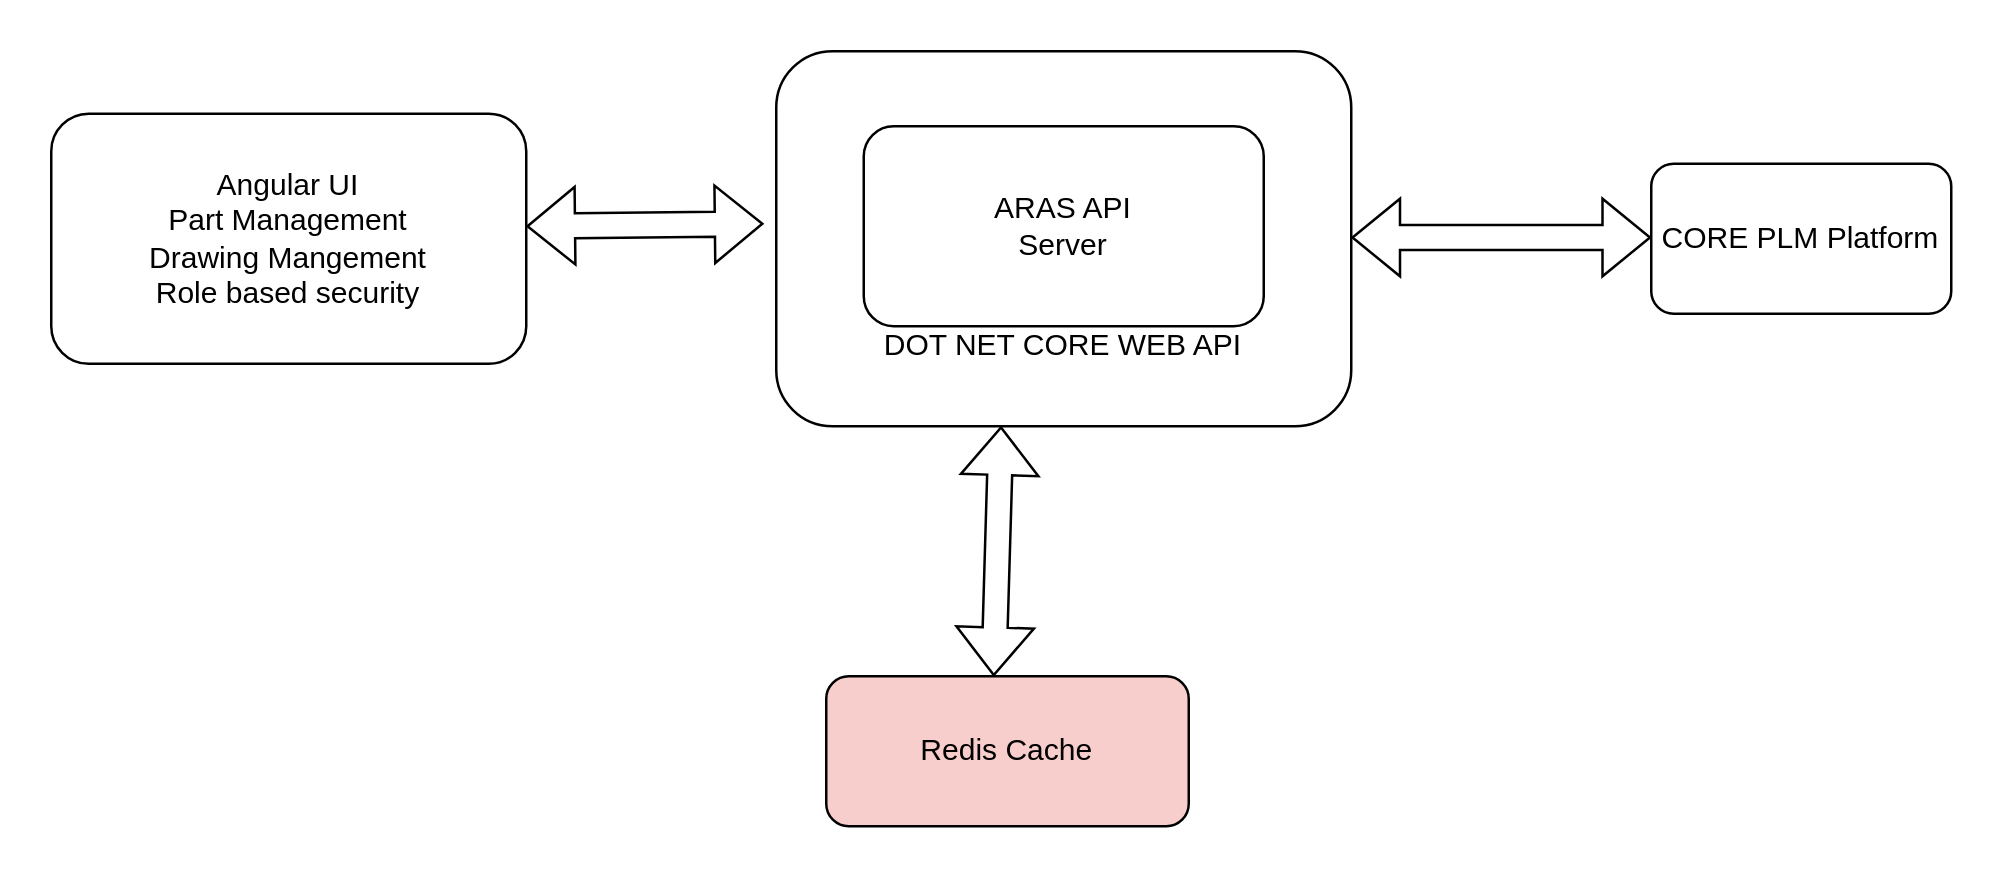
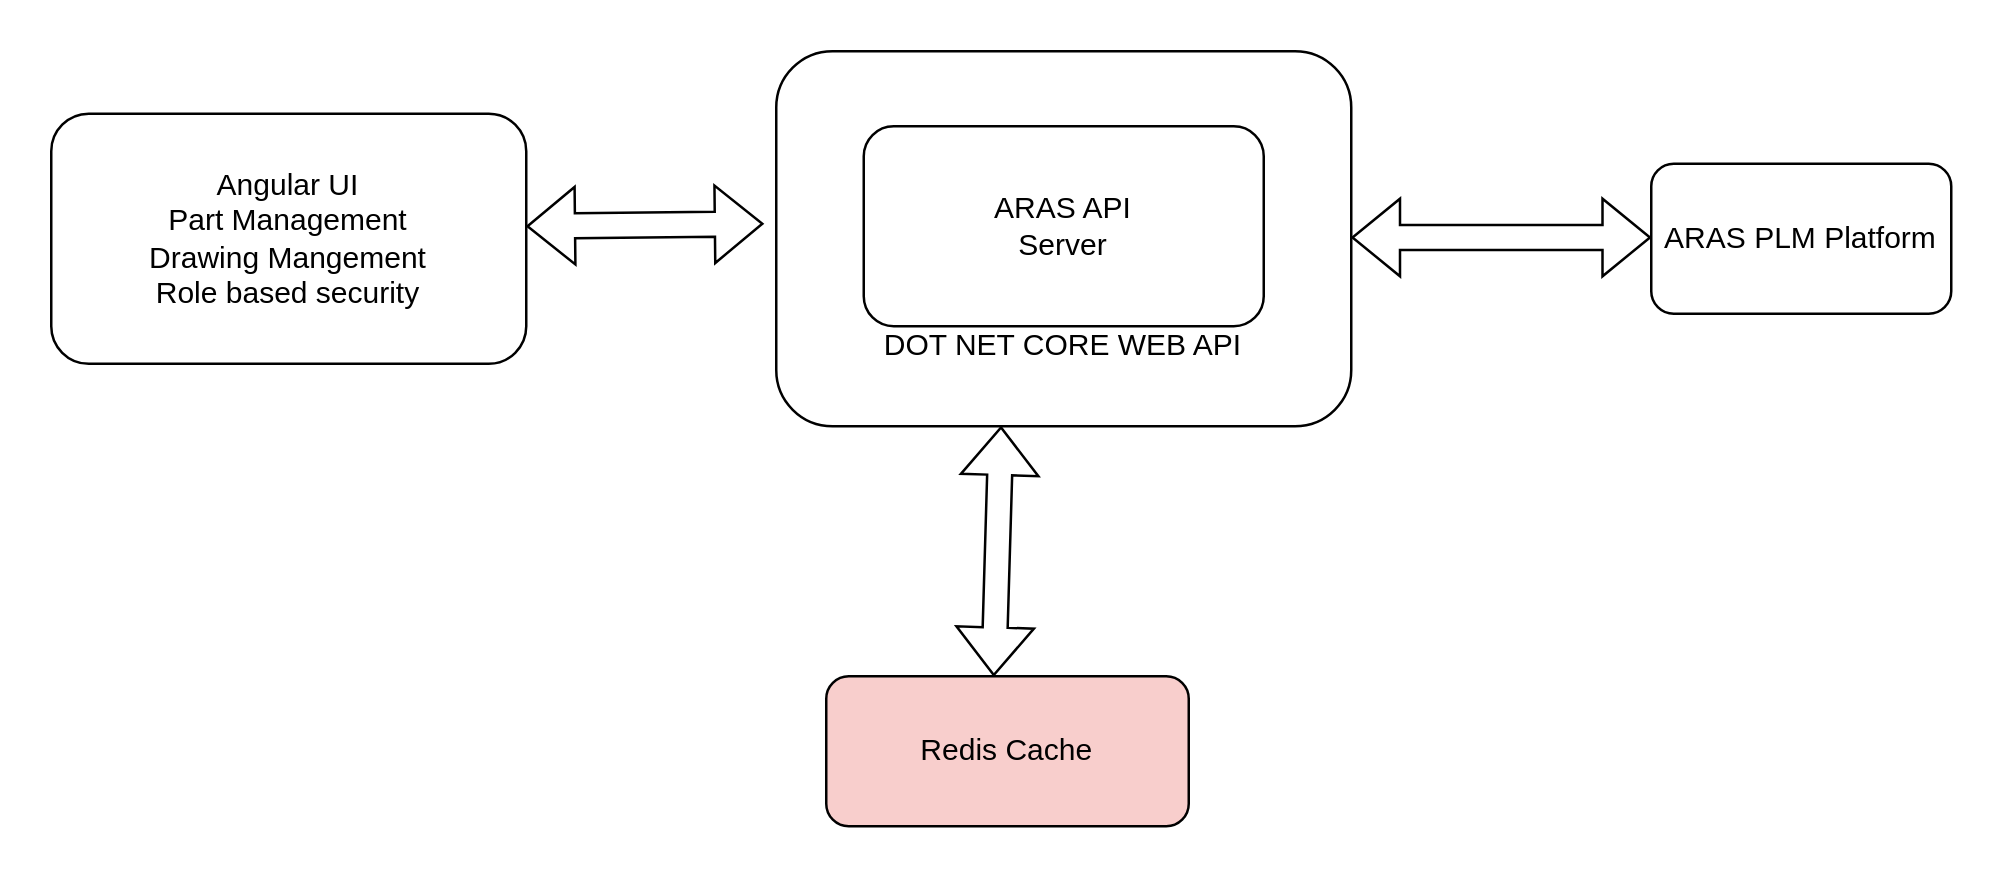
(1801, 239) -> (1801, 239)
